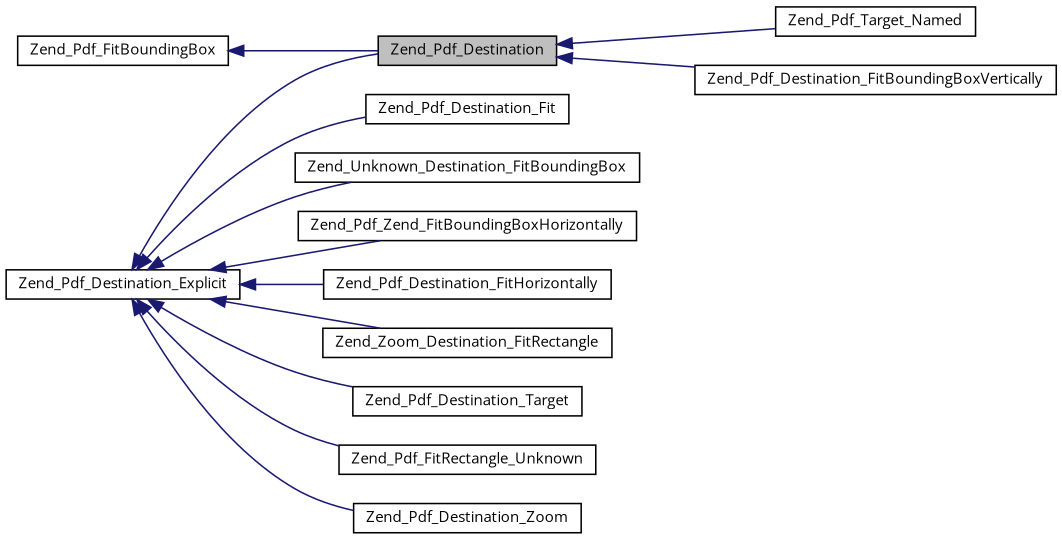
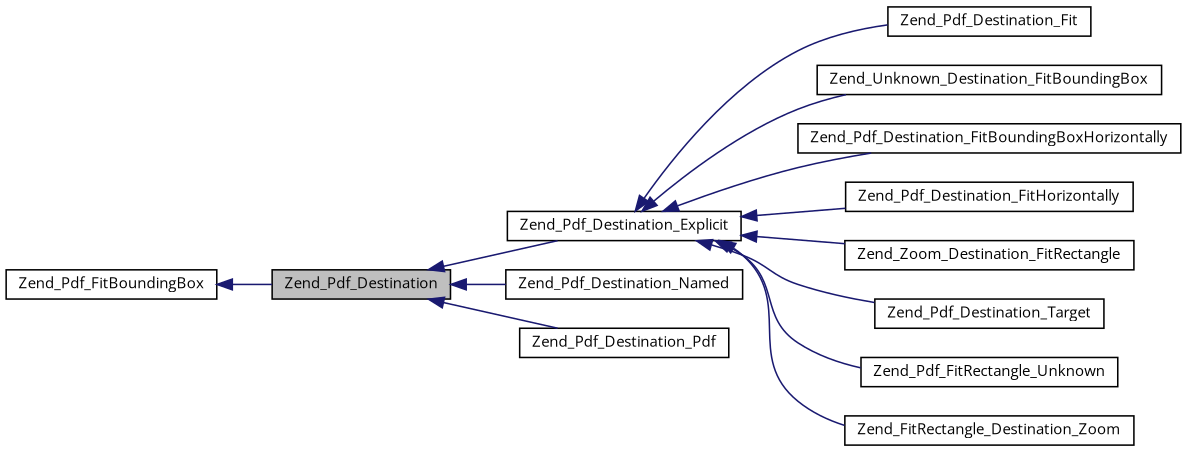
(876, 22) -> (624, 284)
(876, 80) -> (624, 343)
(236, 126) -> (501, 253)
(467, 226) -> (989, 138)
(467, 518) -> (989, 430)
